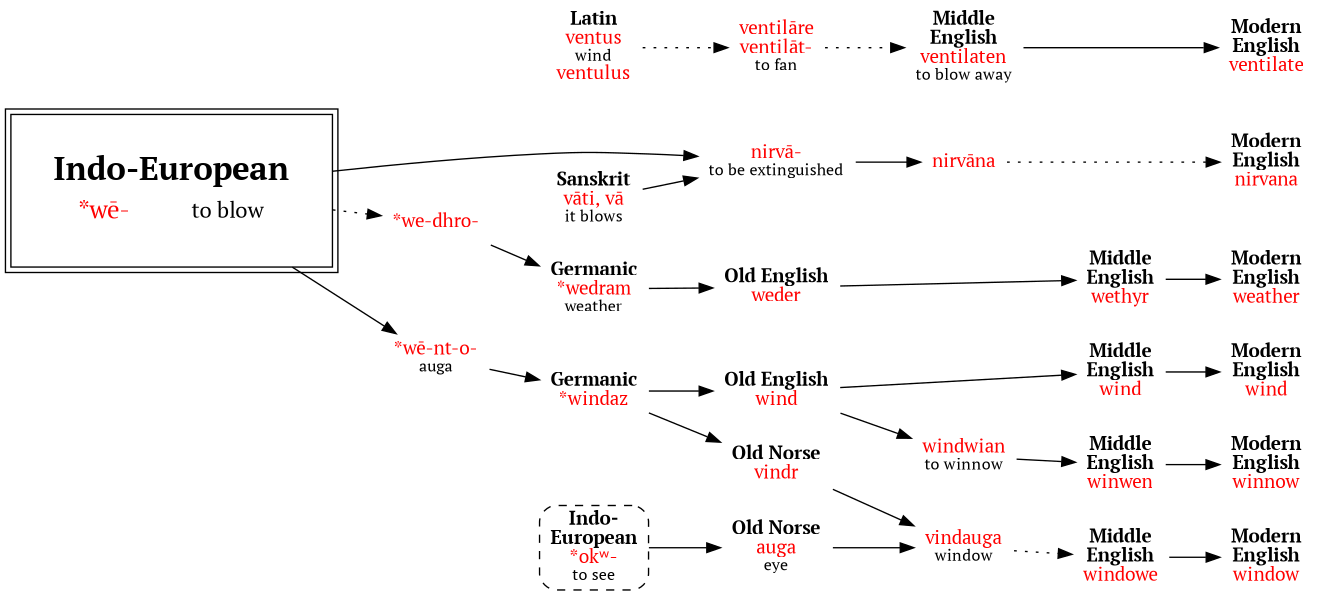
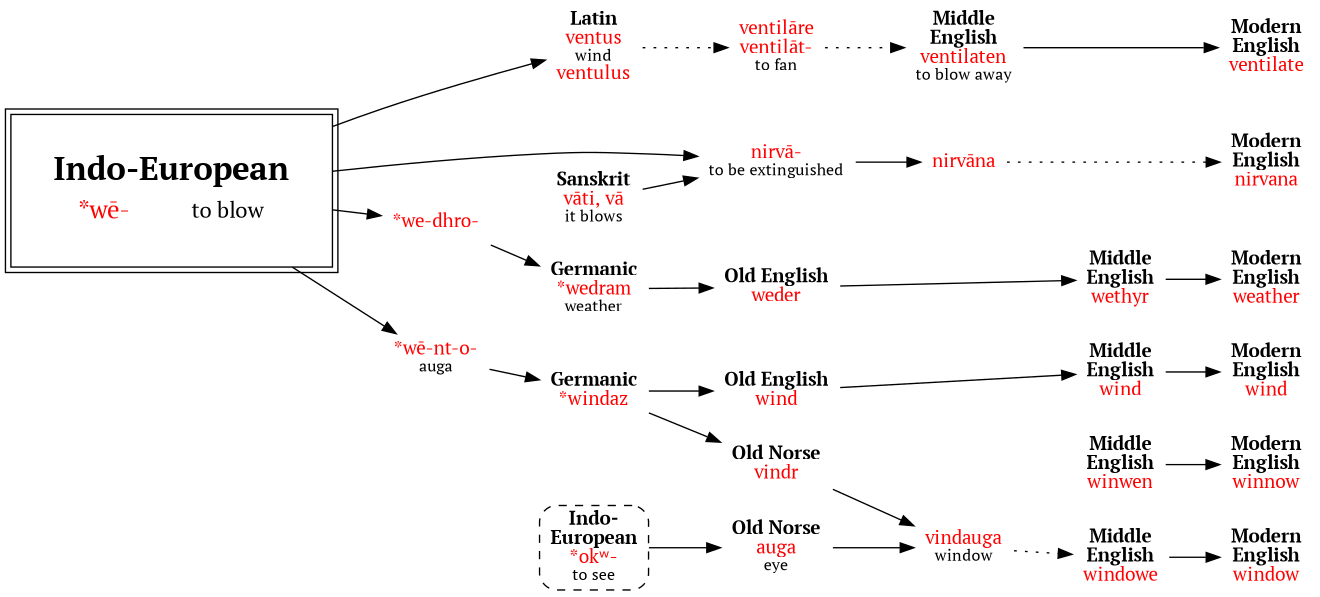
none -> (432, 93)
(350, 212) -> (350, 212)
(964, 456) -> none
